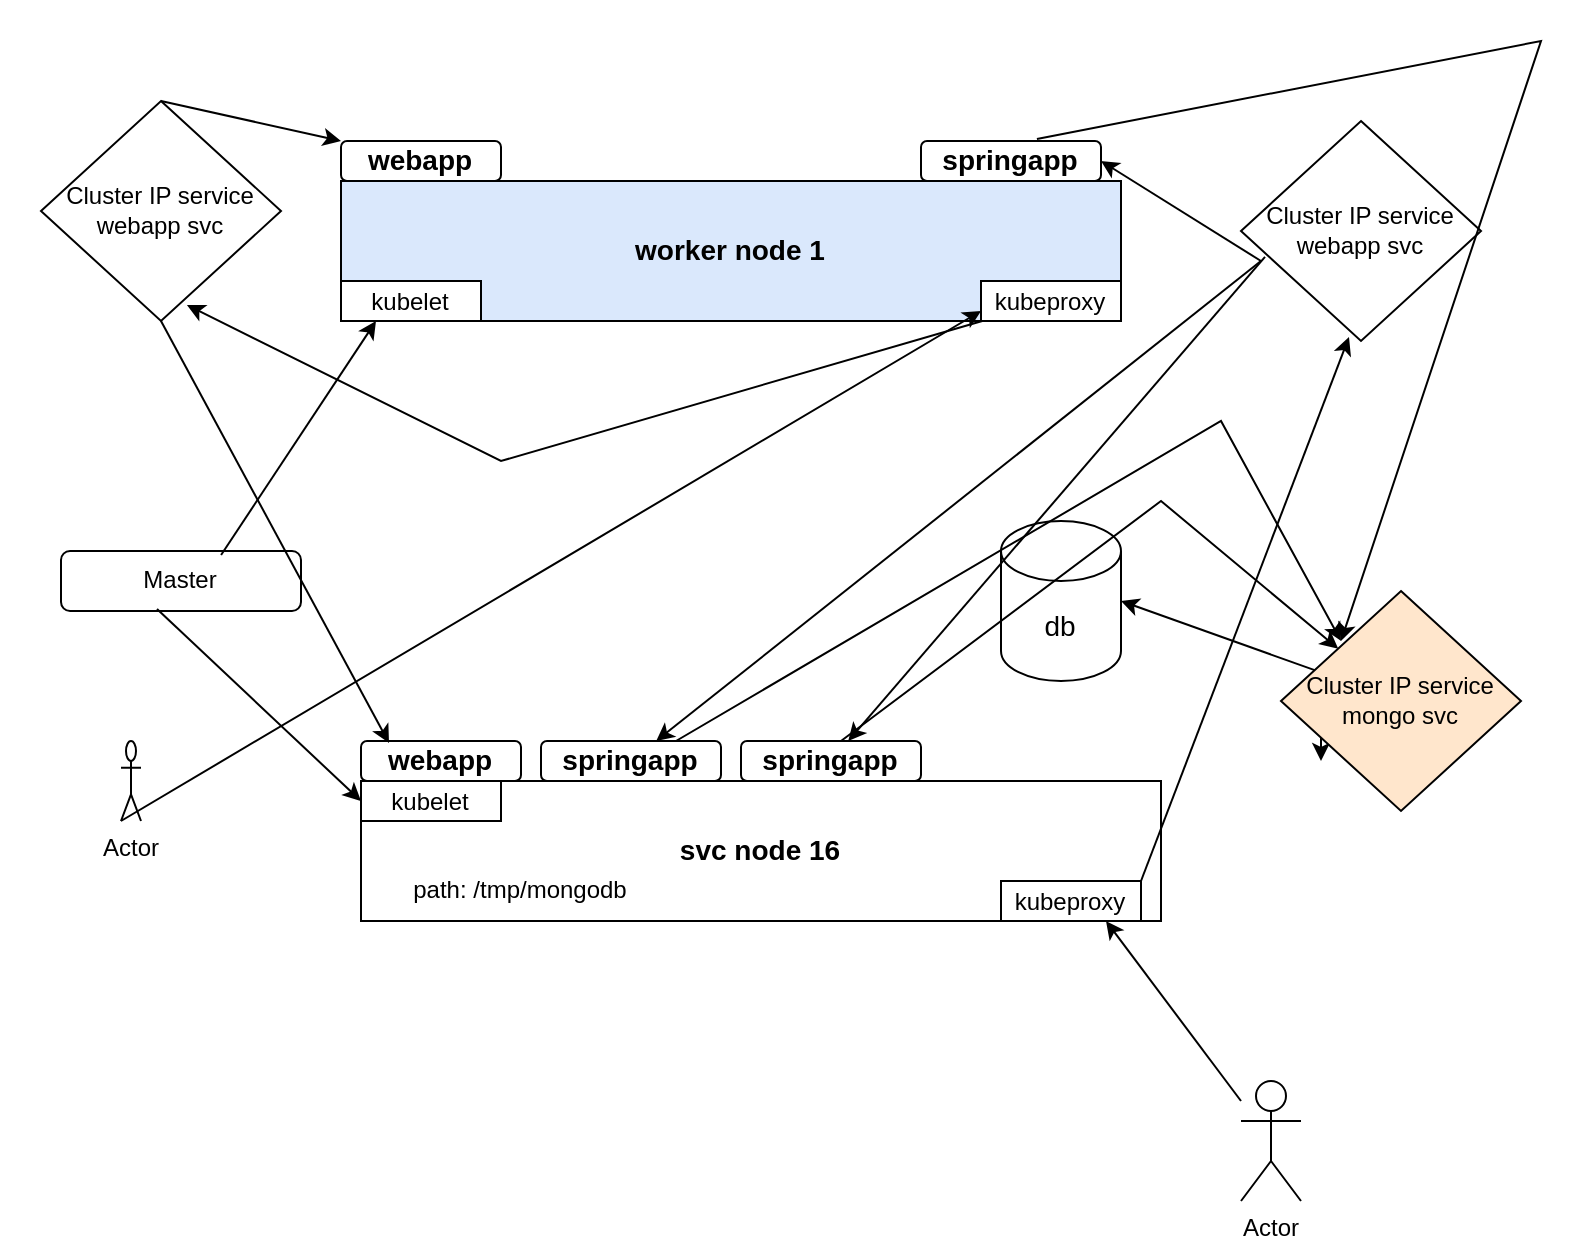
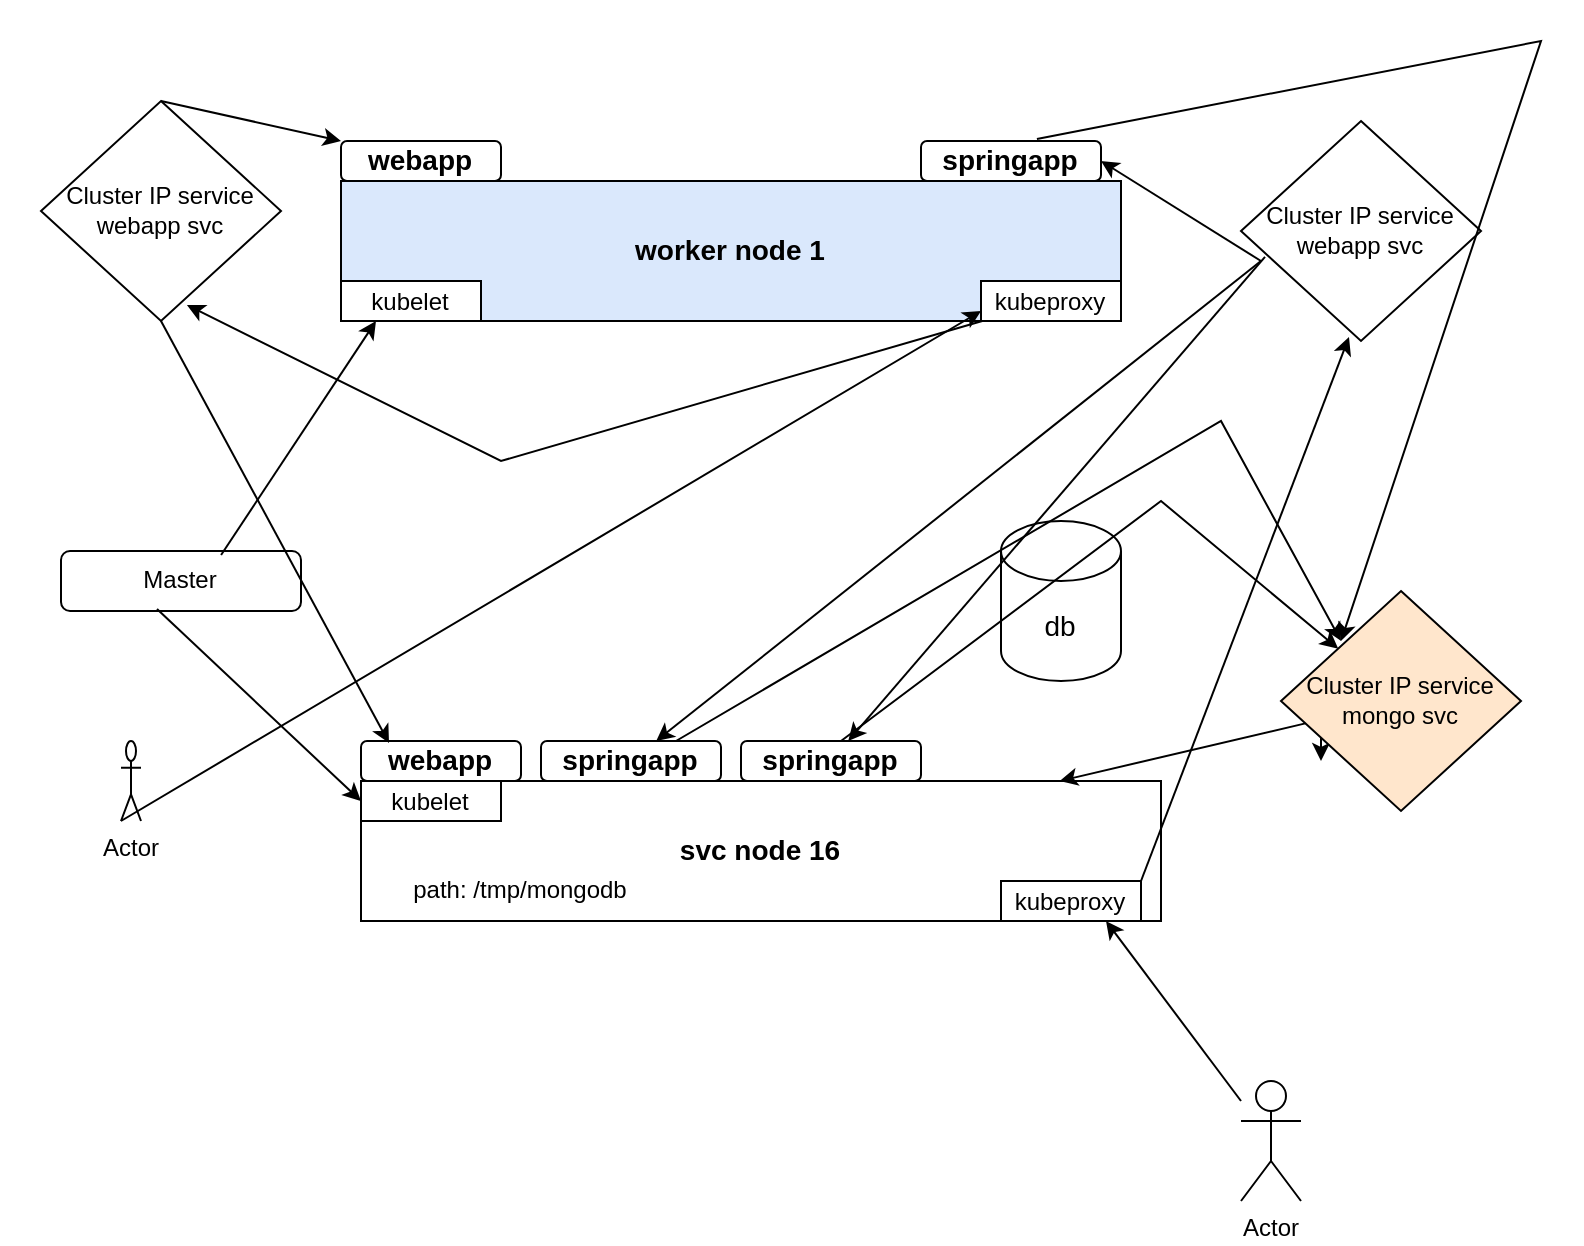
(1224, 638) -> (1130, 765)
